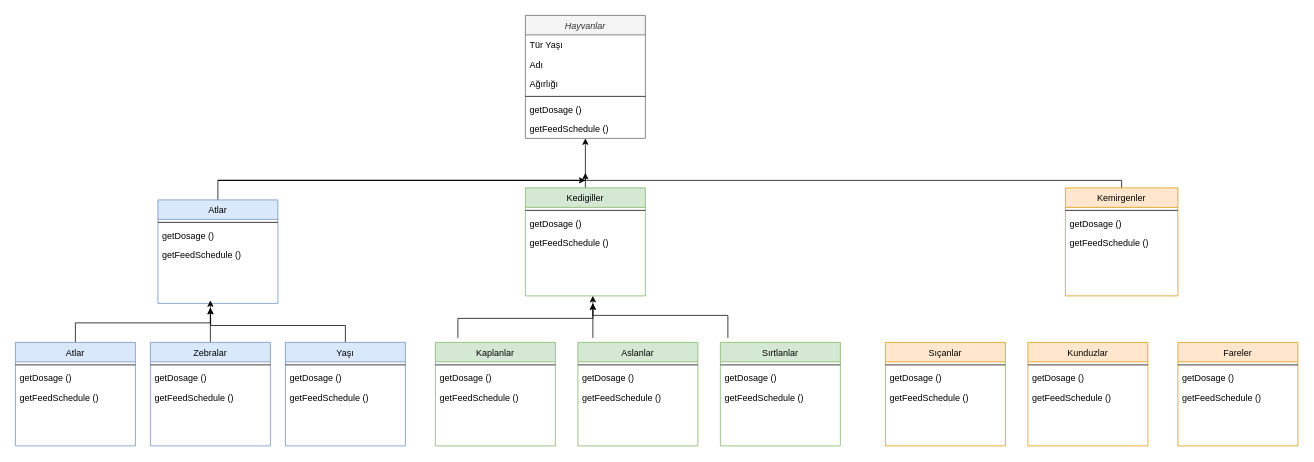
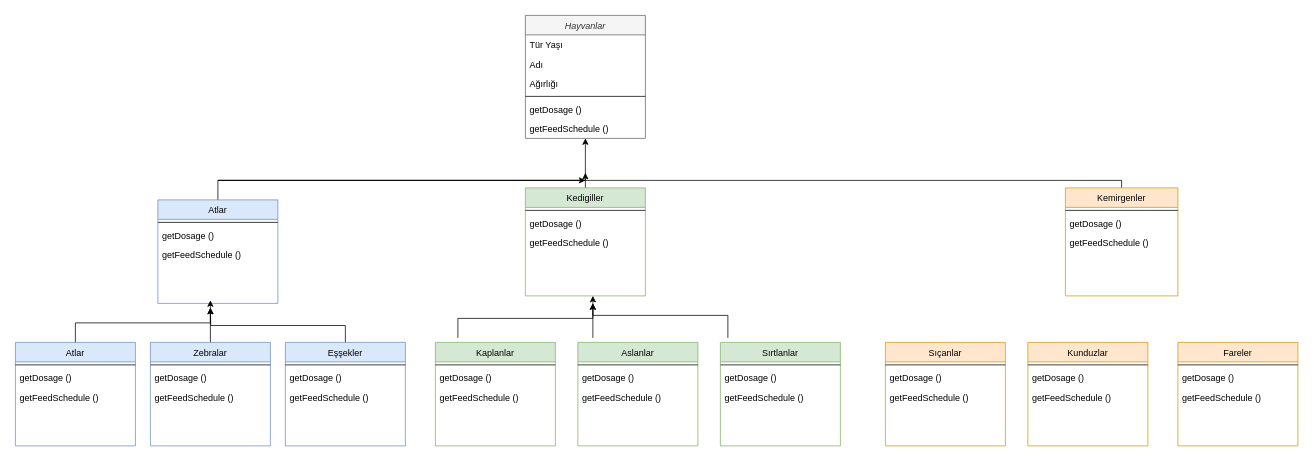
(345, 353) -> (345, 353)
